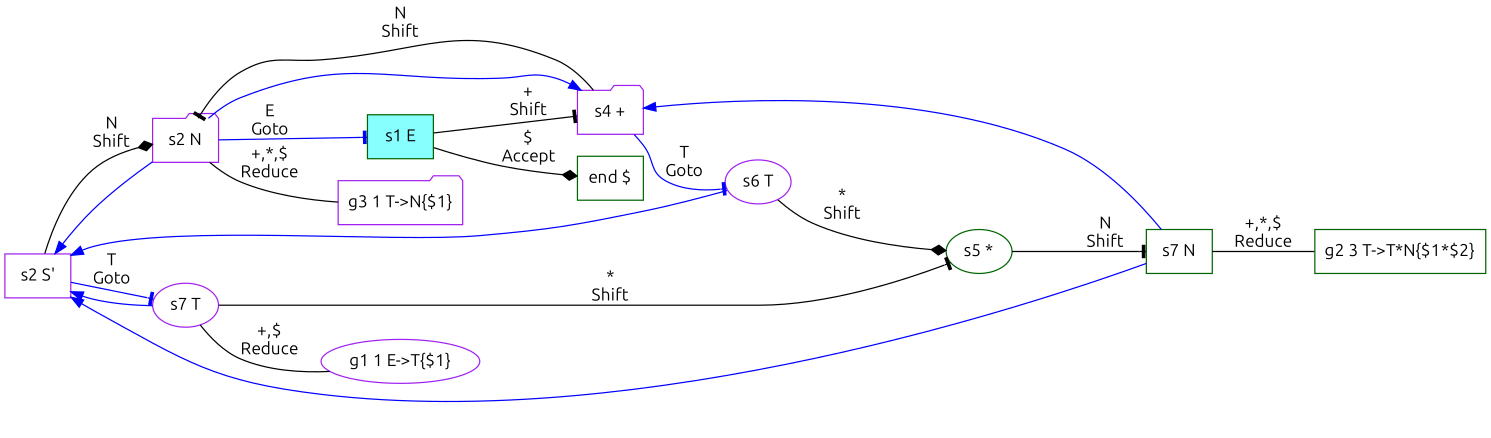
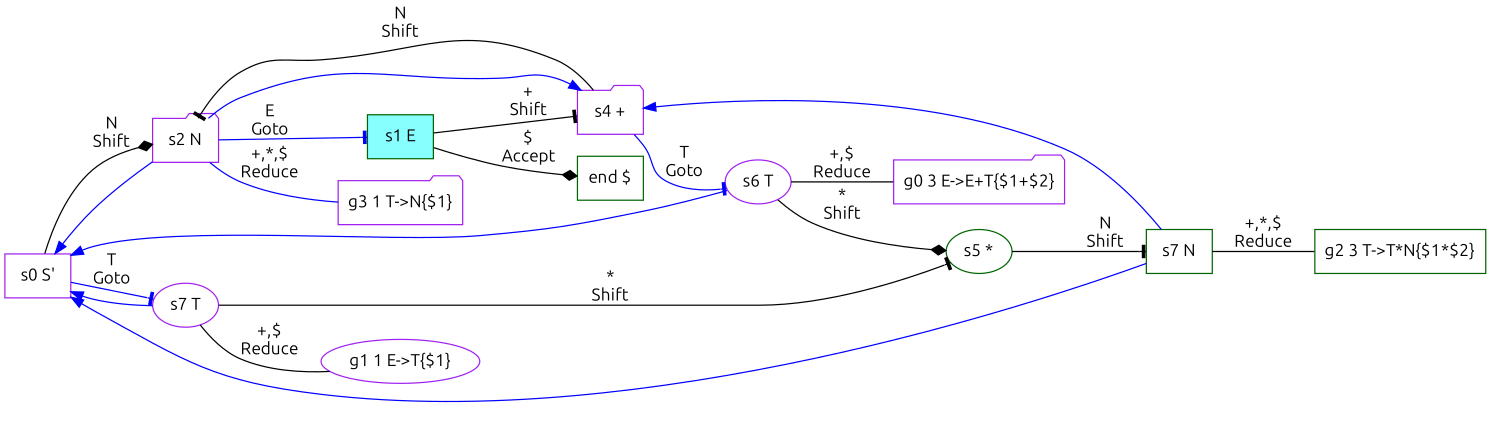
none -> (979, 182)
(271, 192) -> (271, 192)
(38, 276) -> (38, 276)
